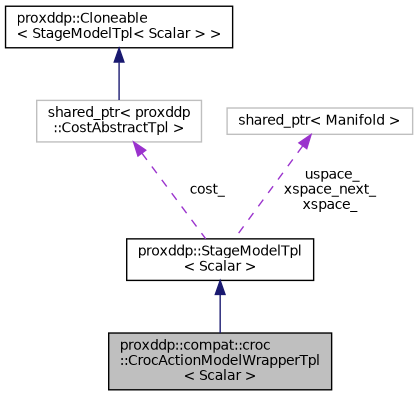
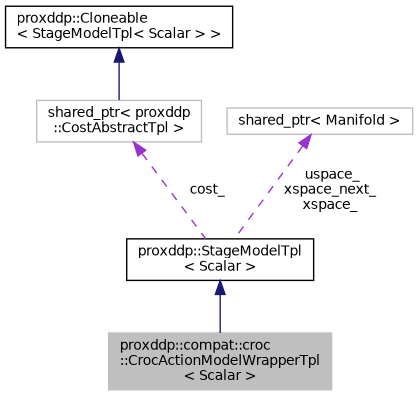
(220, 361) -> (220, 361)
